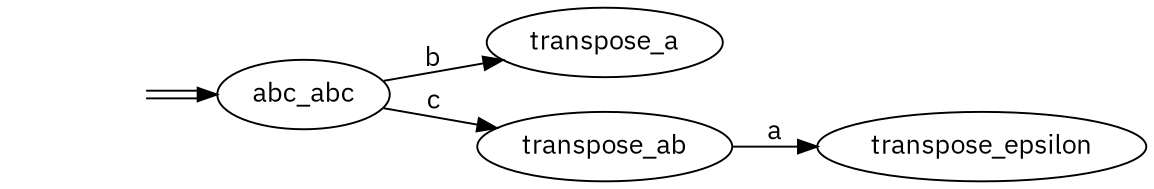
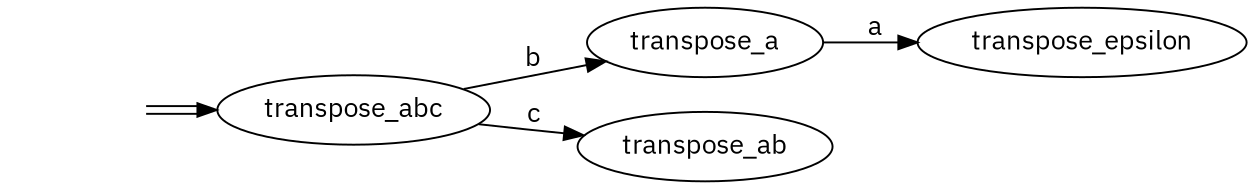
(304, 95) -> (354, 110)
(765, 147) -> (861, 42)
